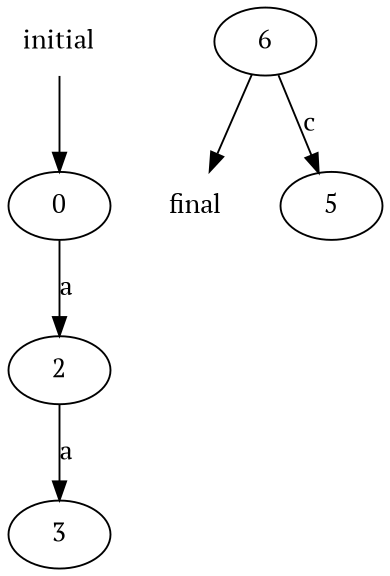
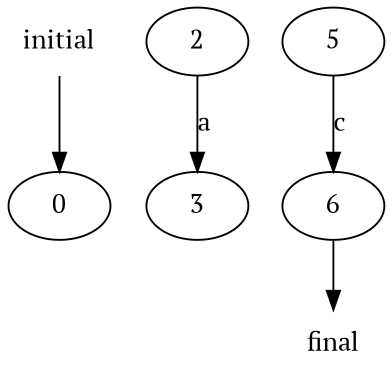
(295, 115) -> (333, 114)
(60, 279) -> none
